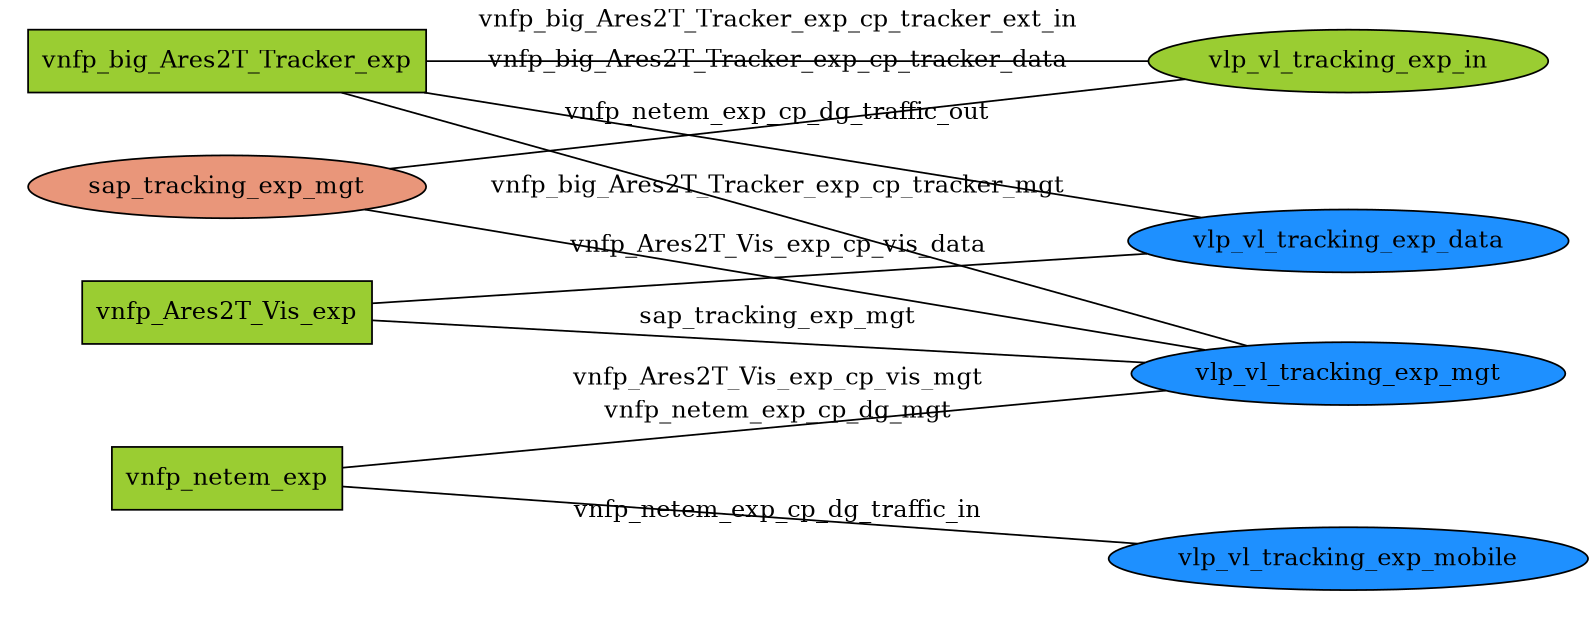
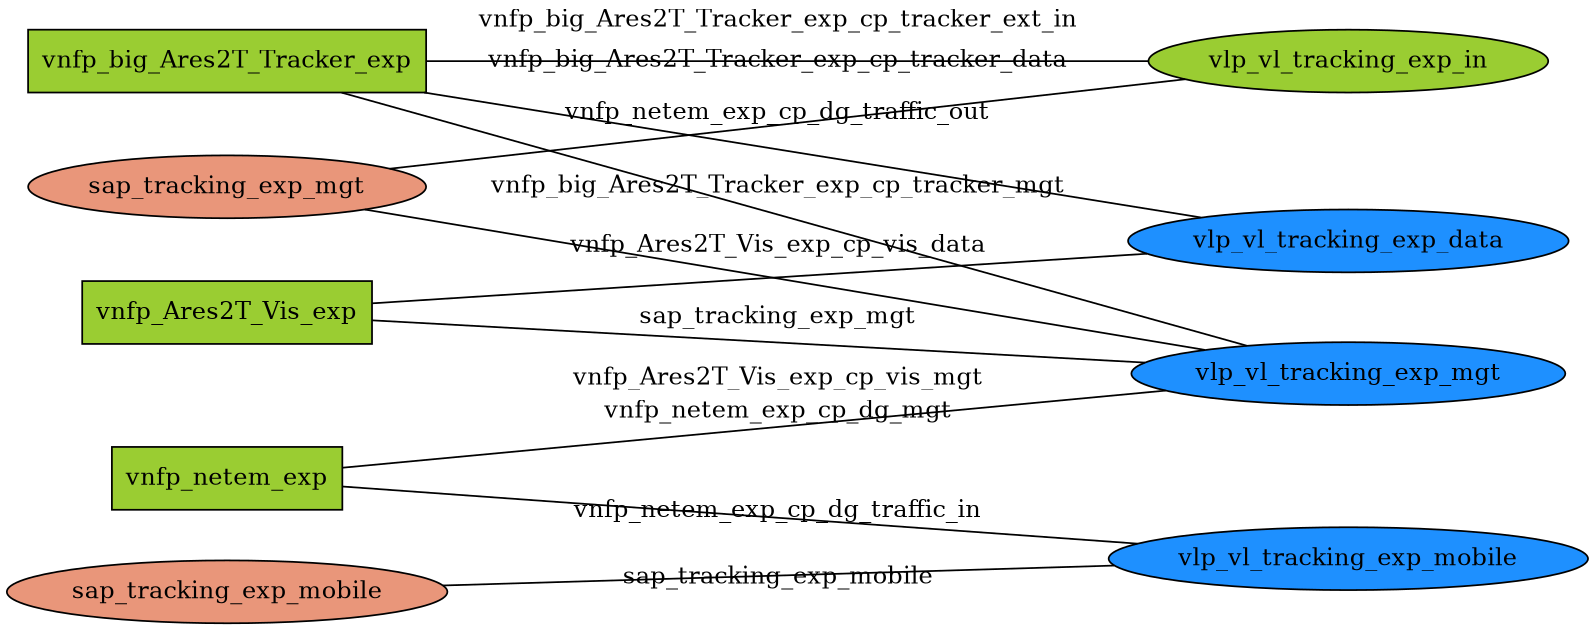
none -> (227, 592)
